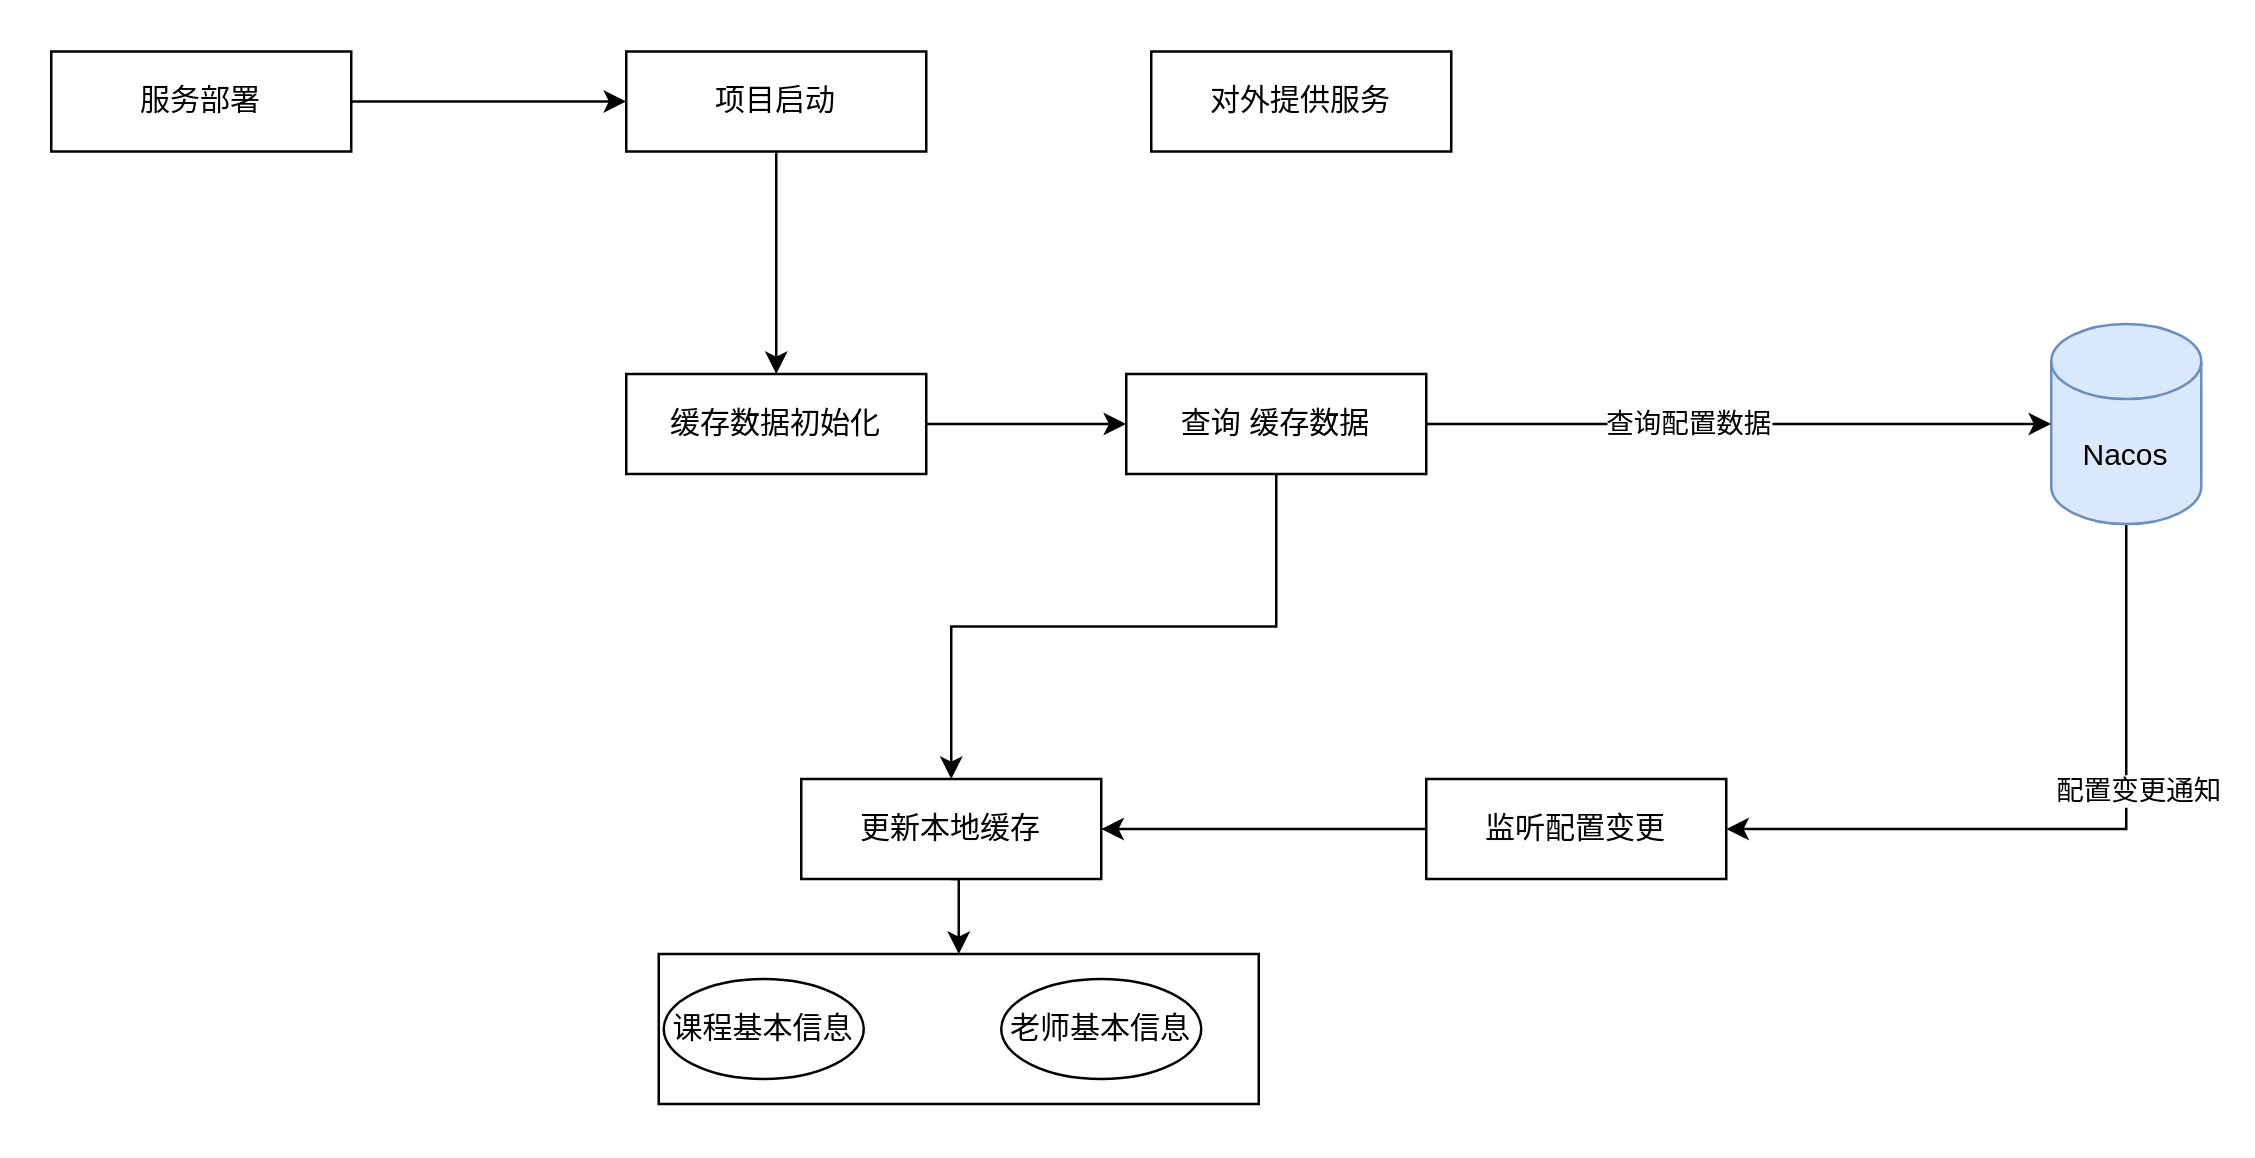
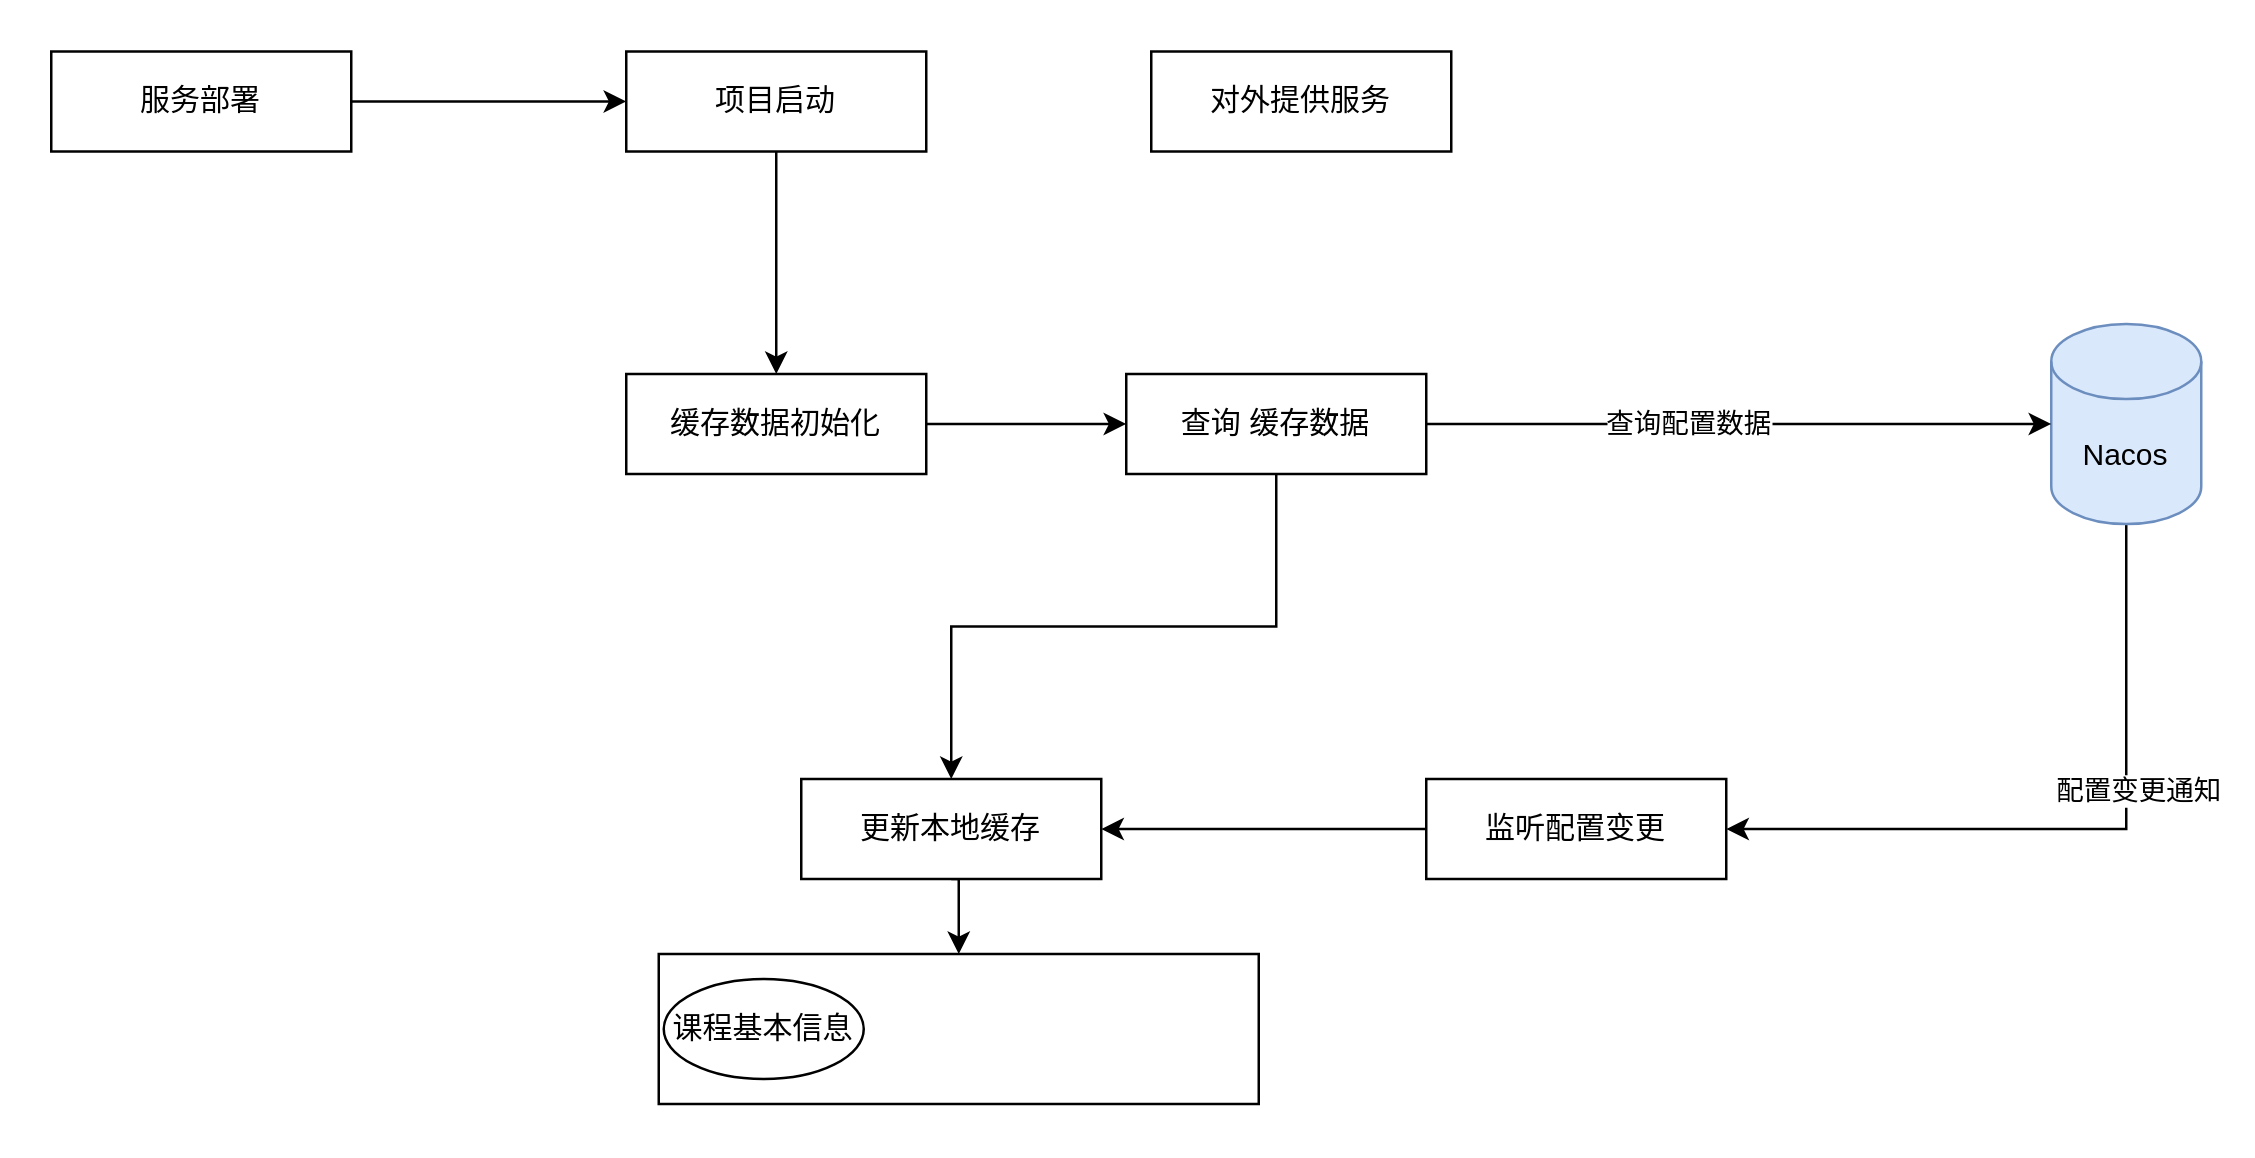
(1101, 1029) -> none
